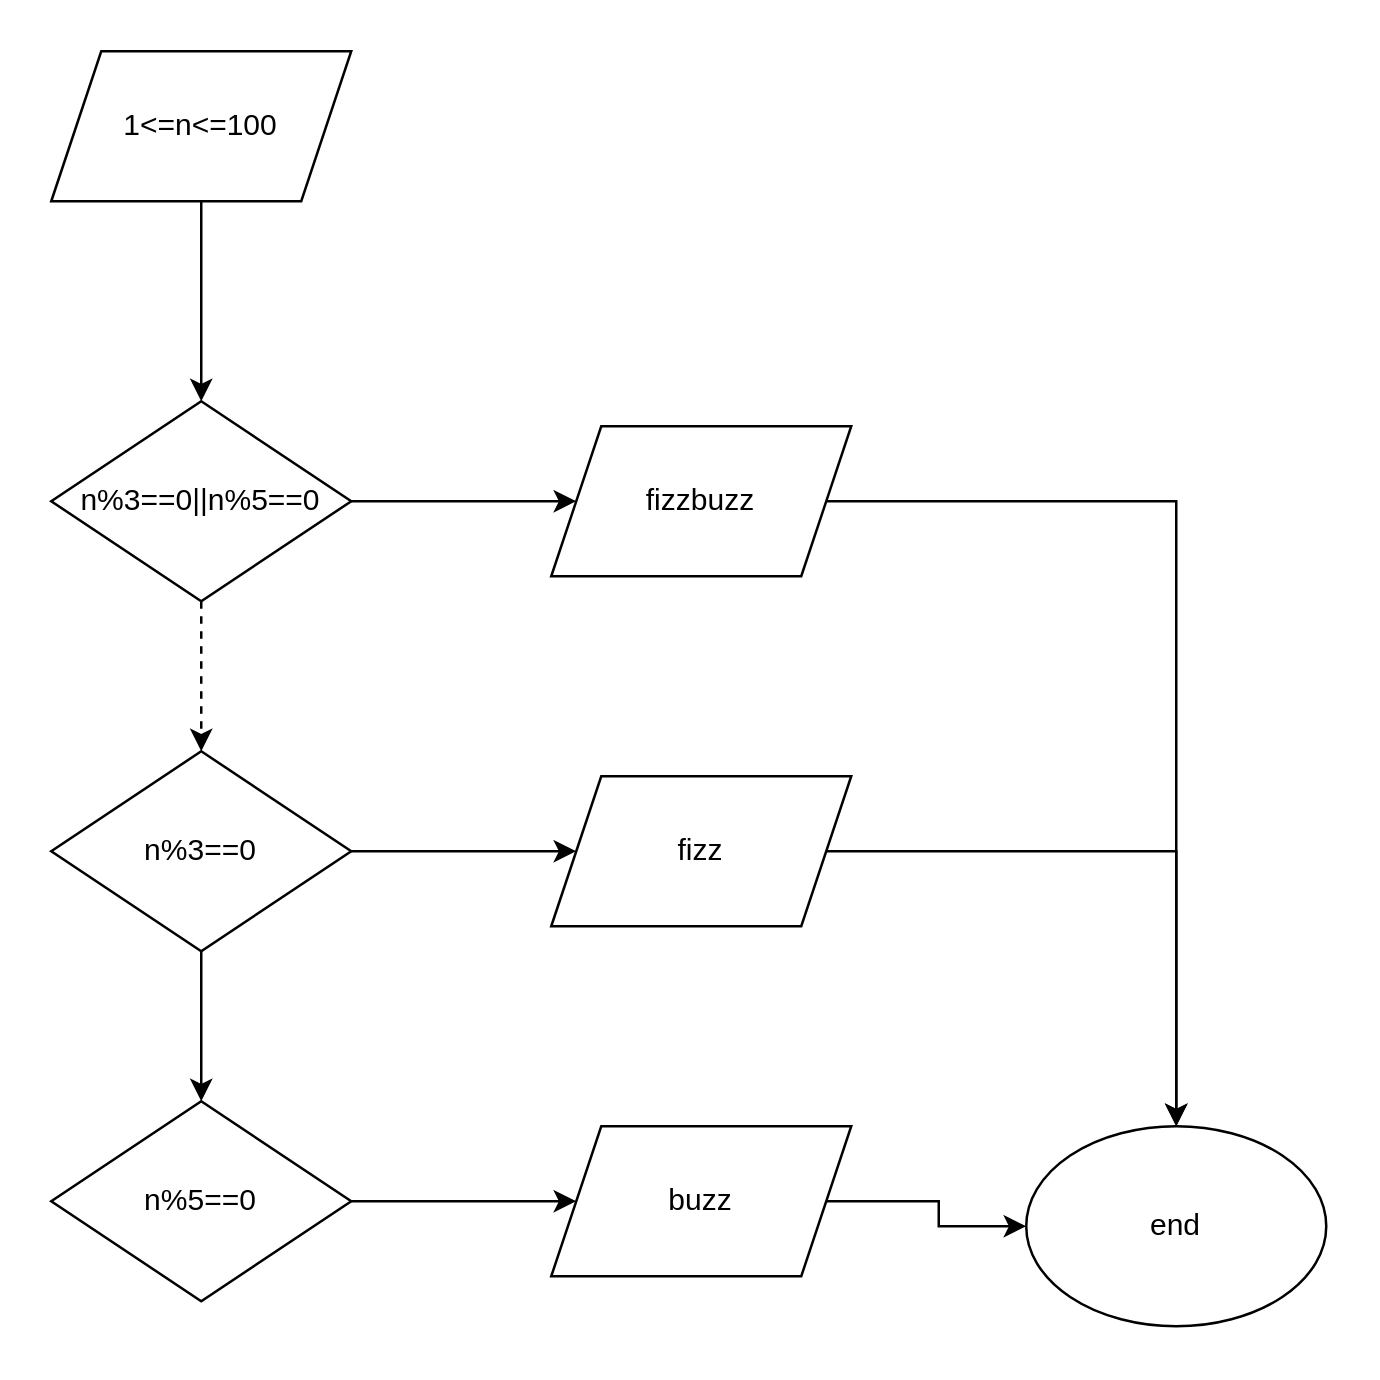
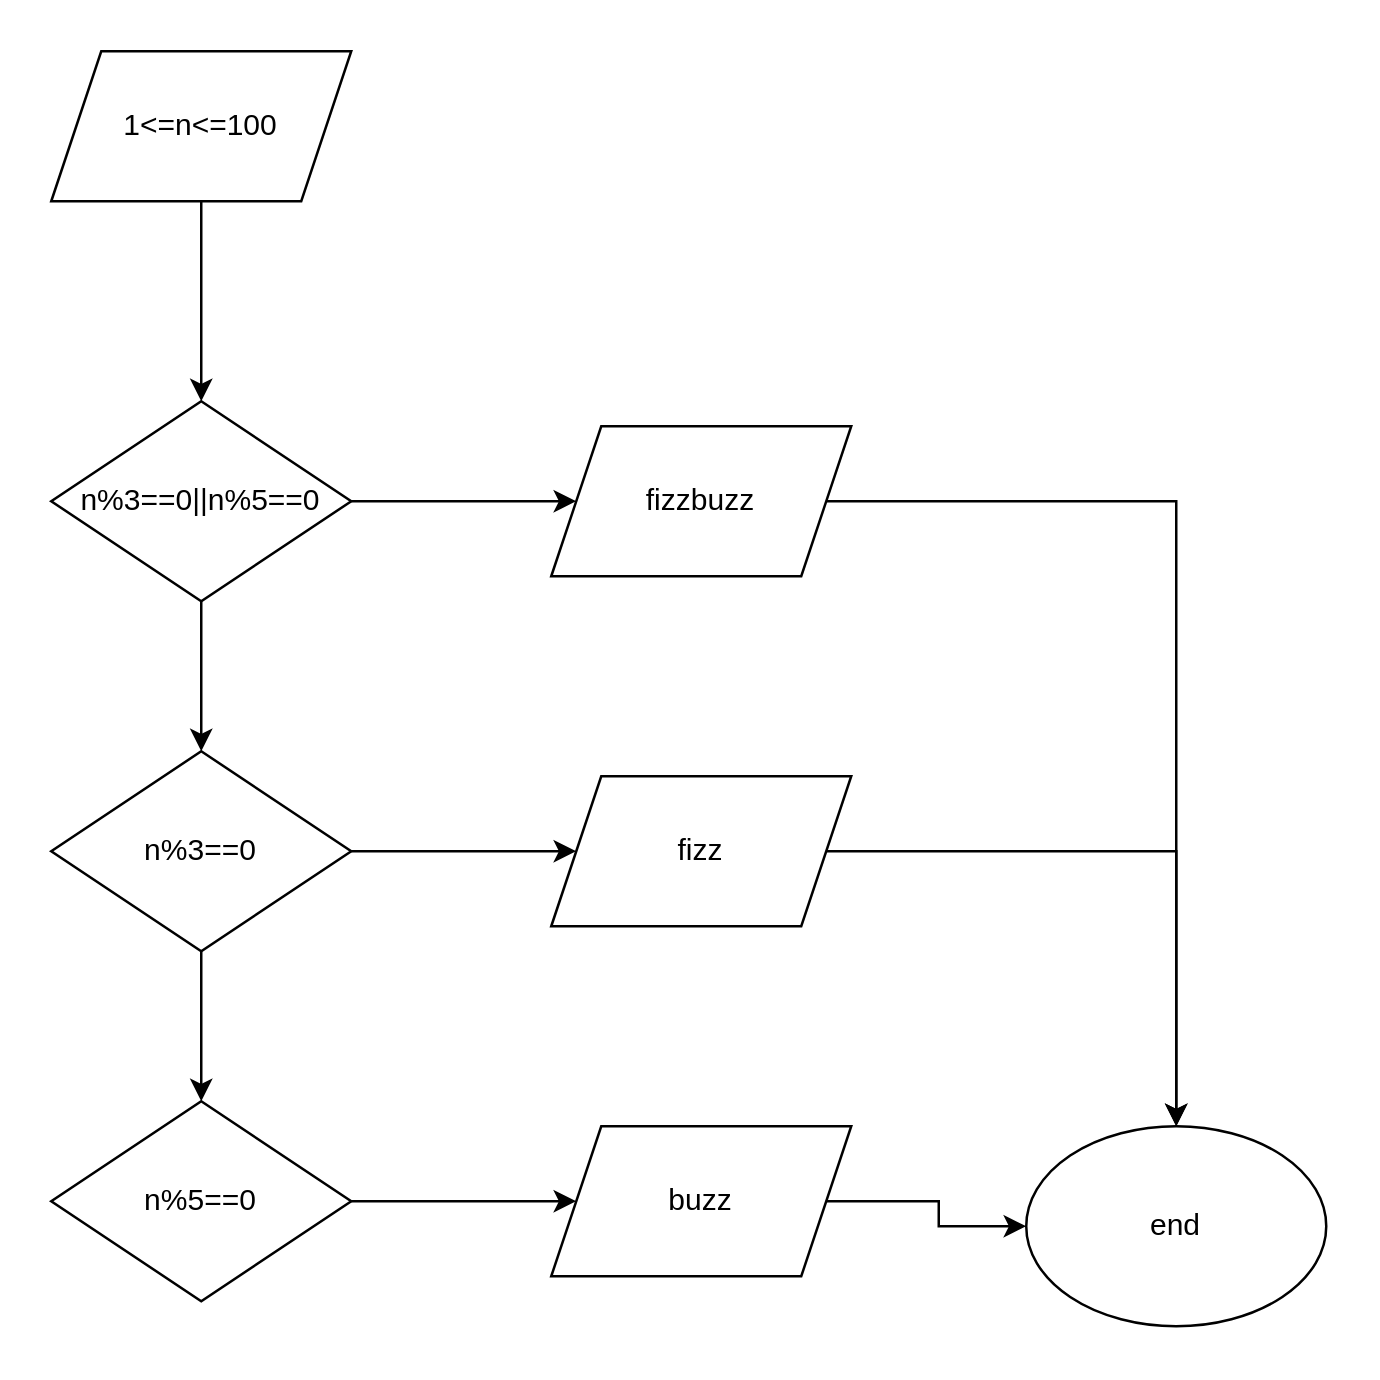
(201, 671) -> (201, 671)
